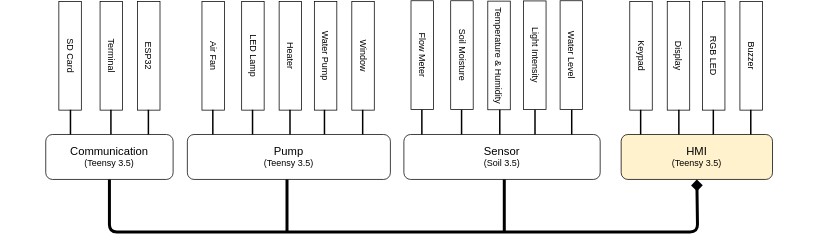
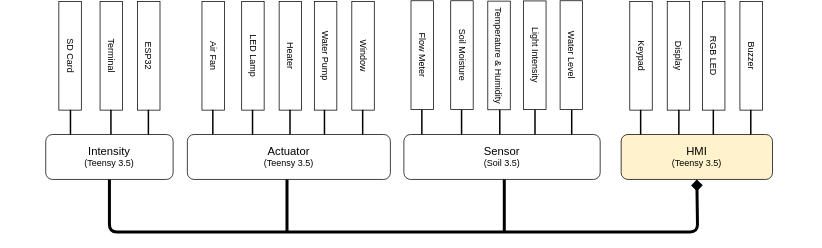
(109, 157) -> (109, 157)
(289, 157) -> (289, 157)
